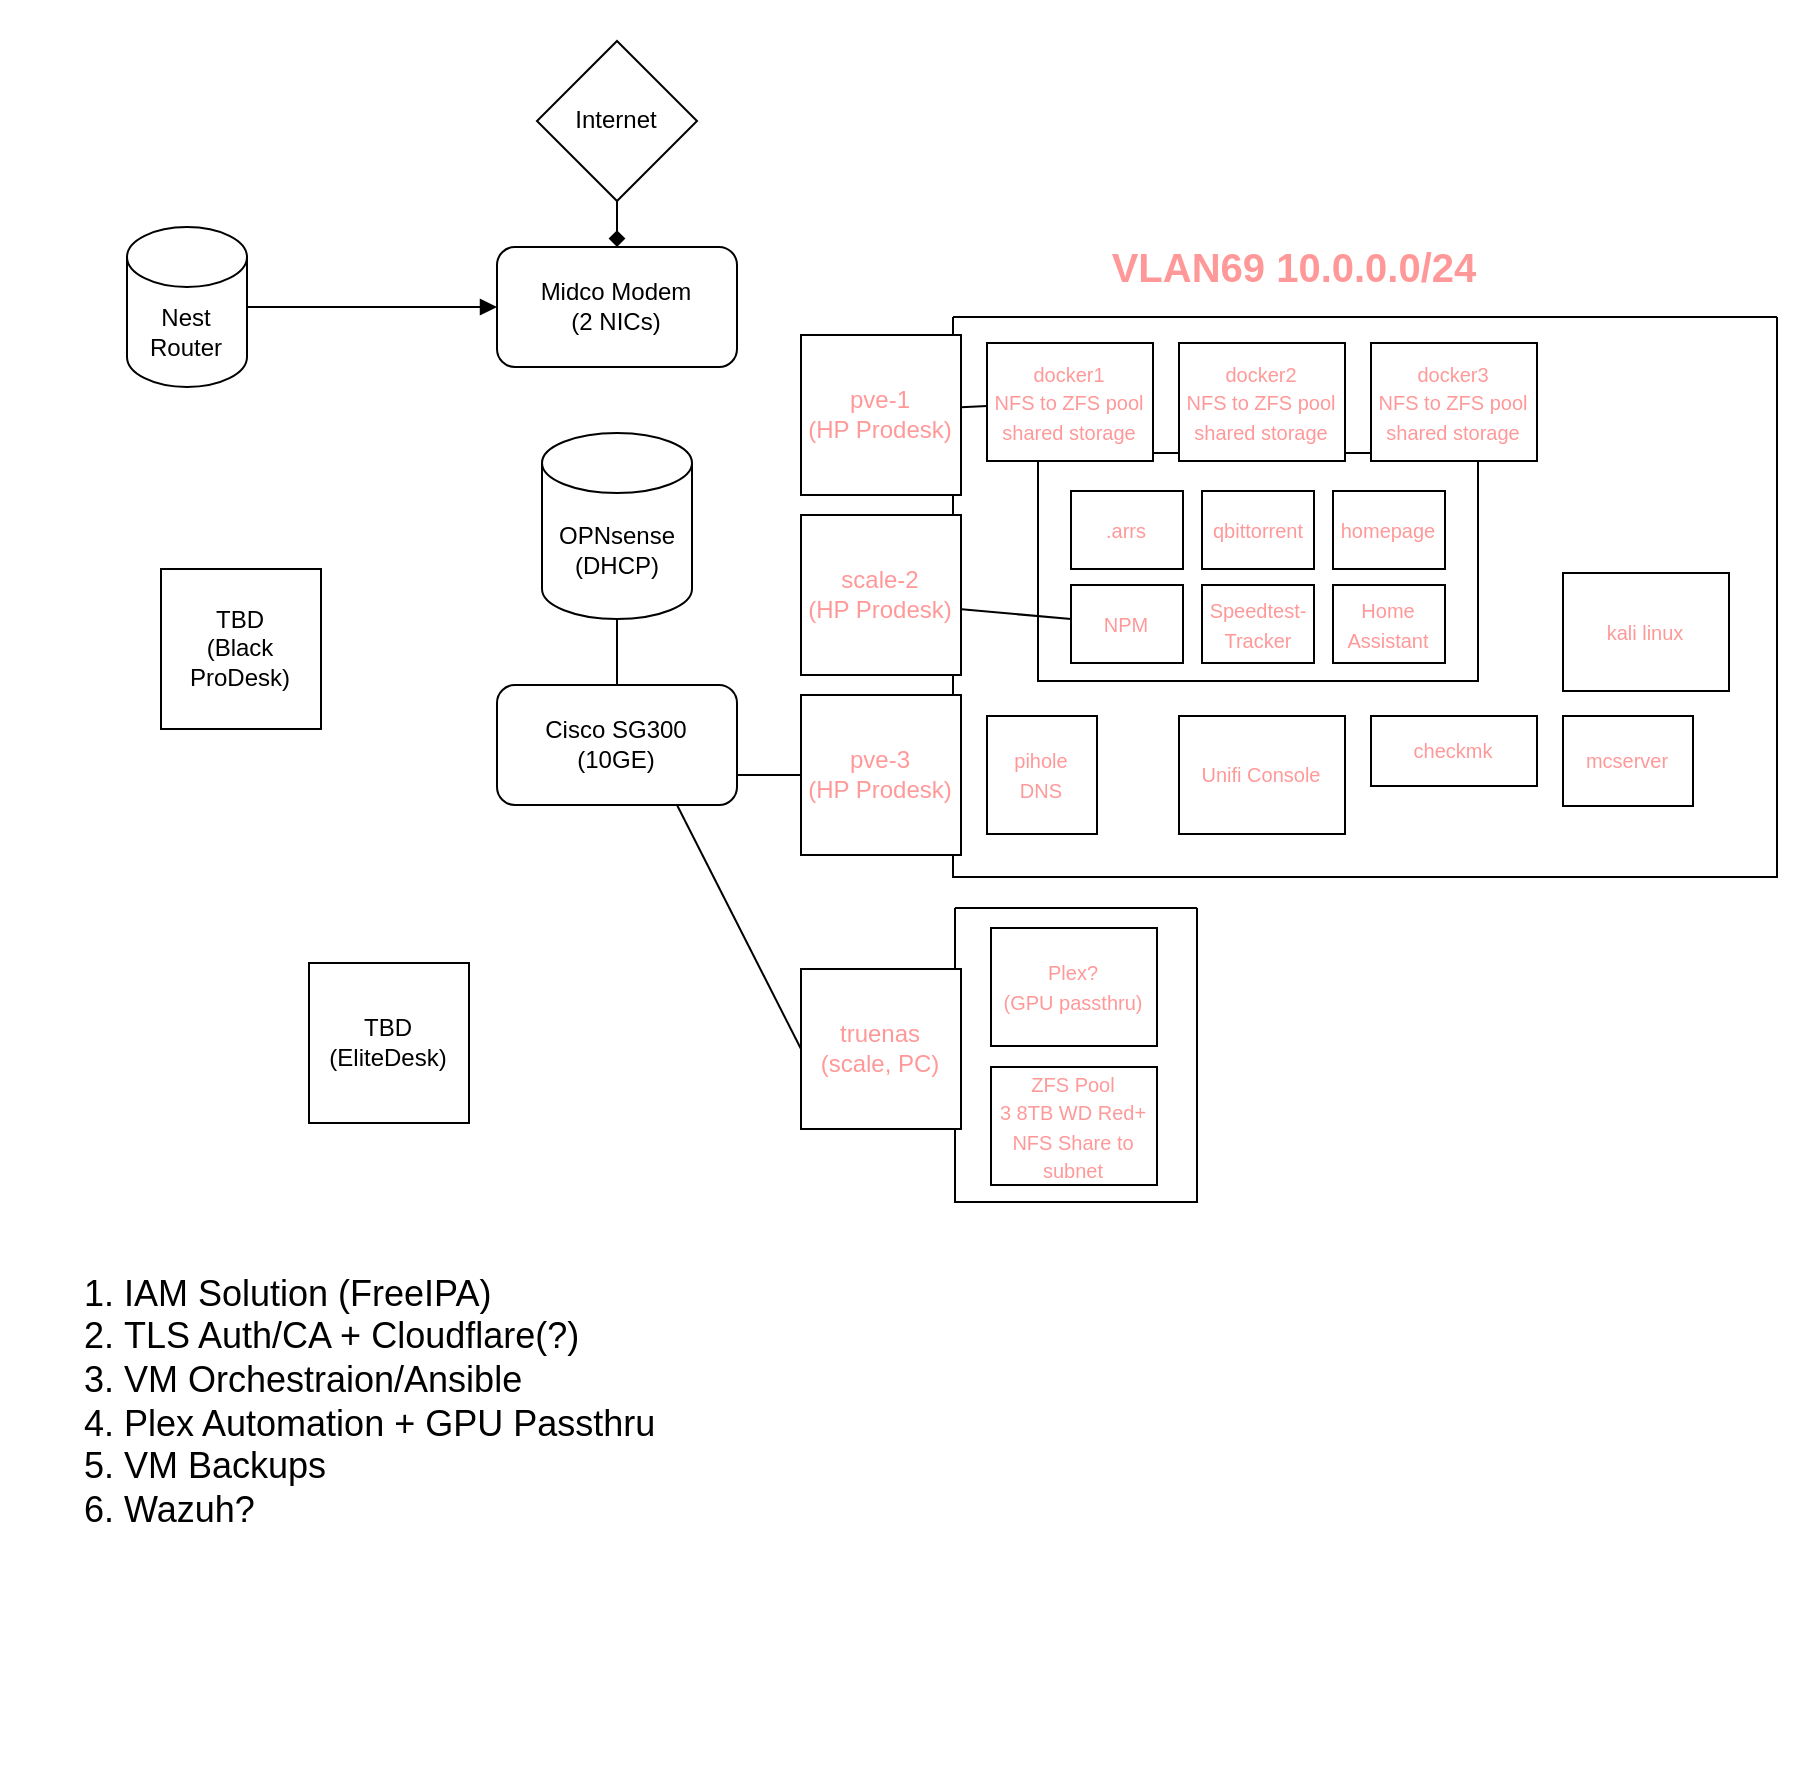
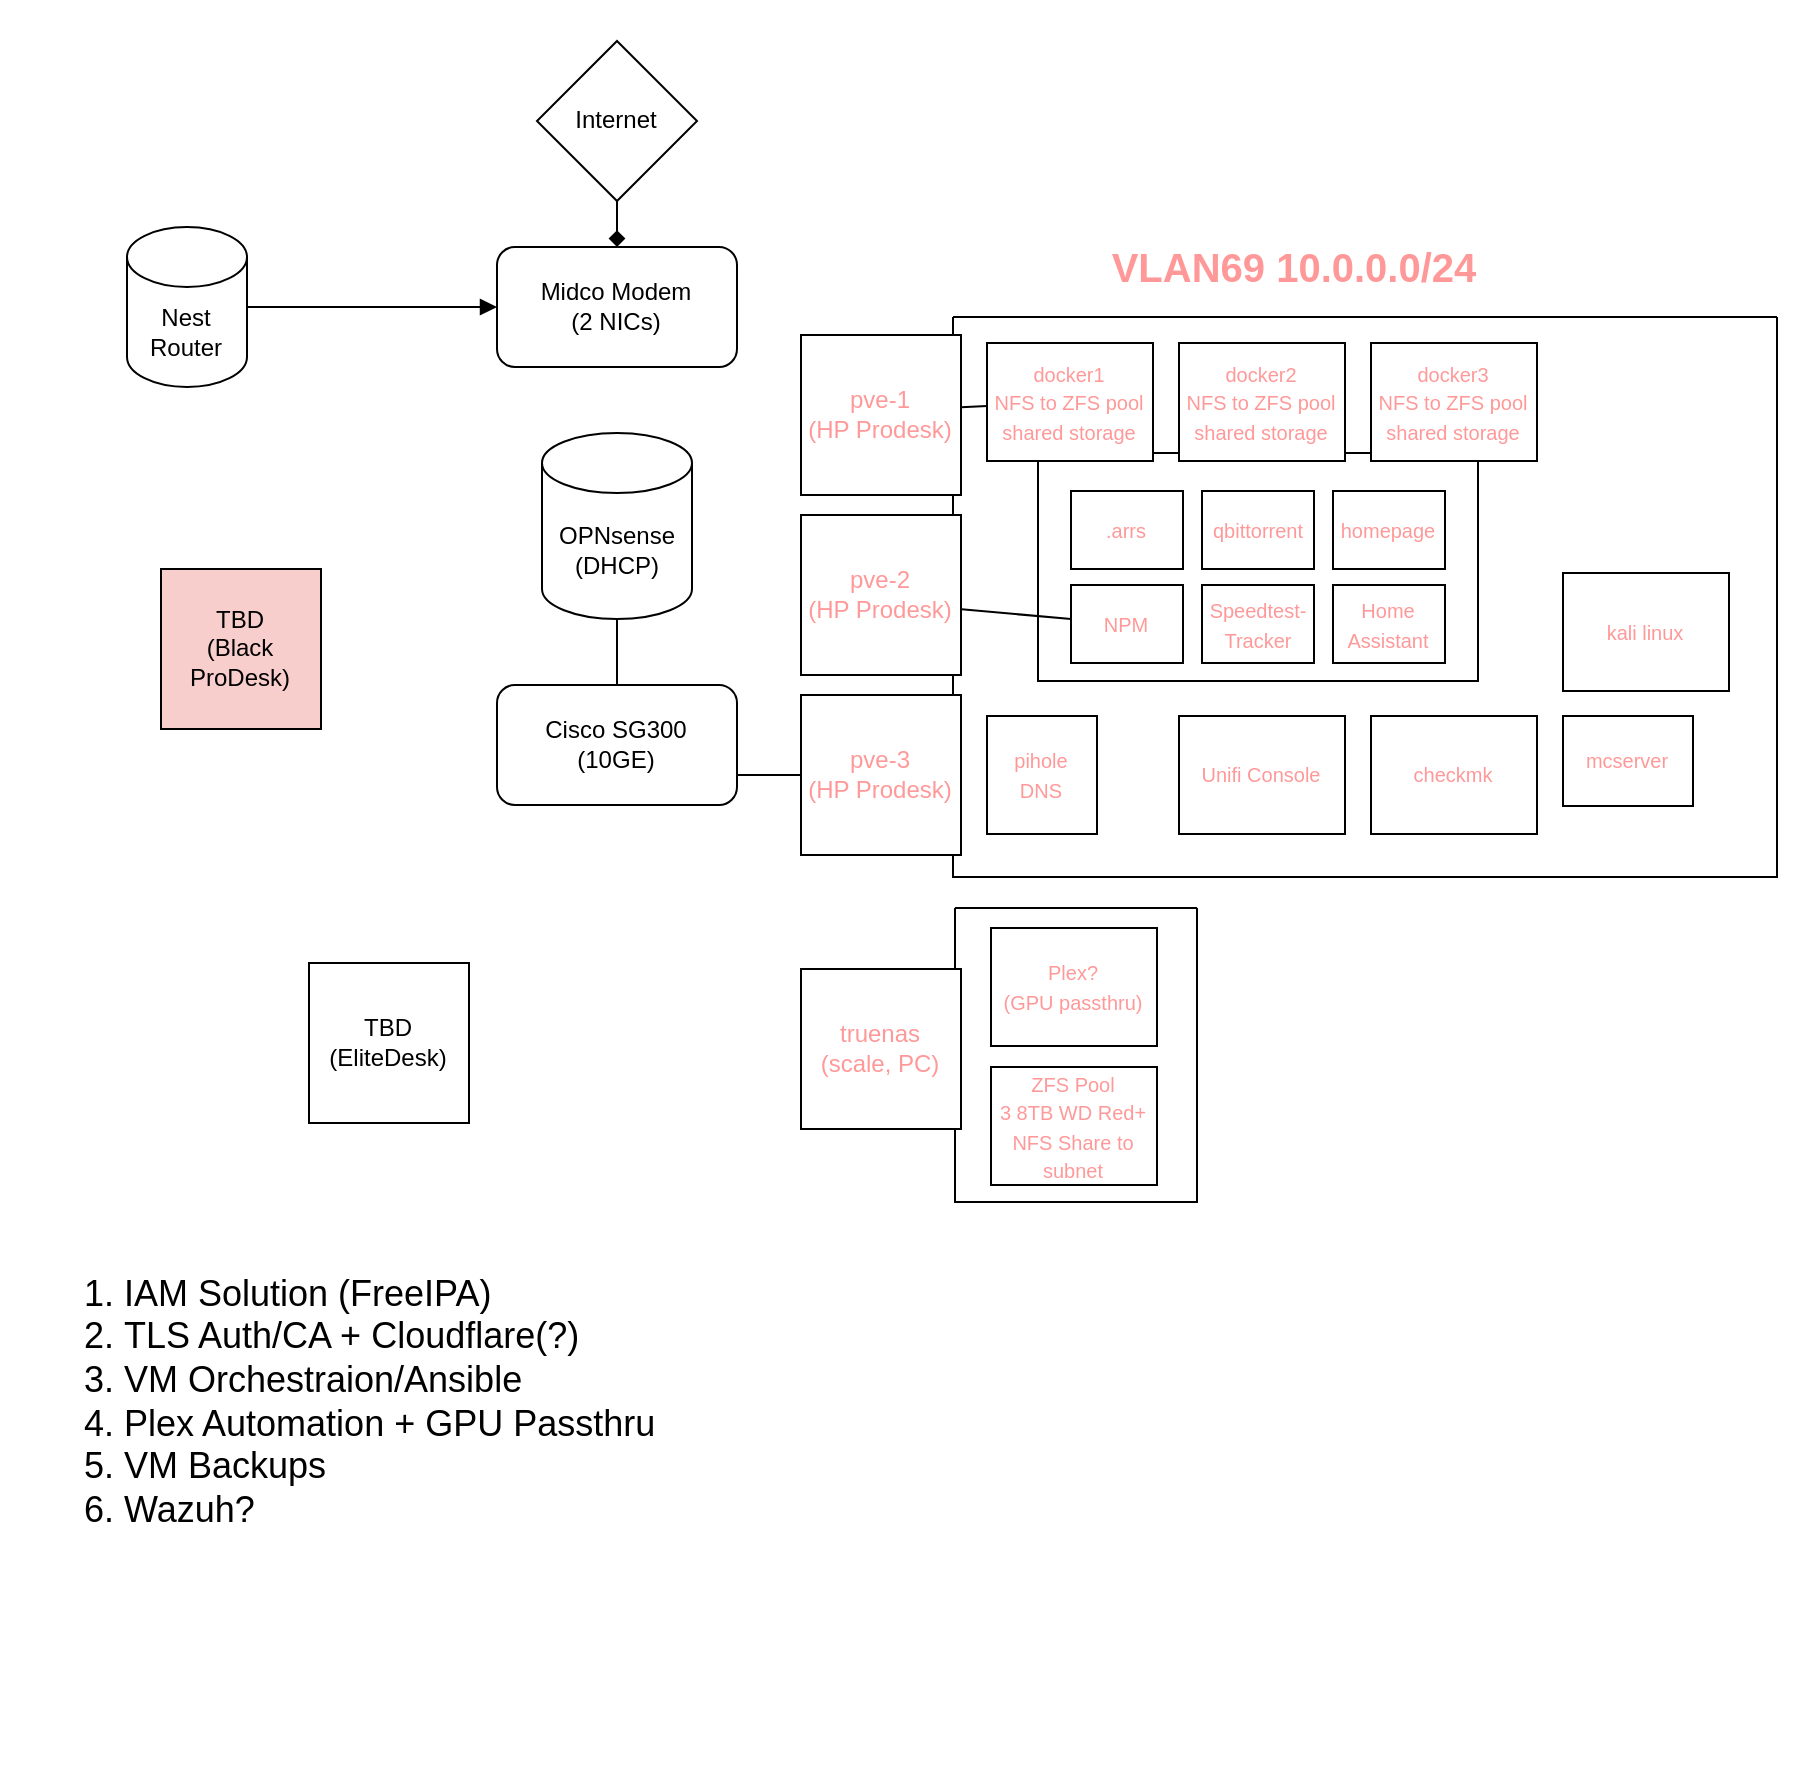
(881, 595) -> (881, 595)
(241, 649) -> (241, 649)
(1454, 751) -> (1454, 775)
(739, 927) -> none
